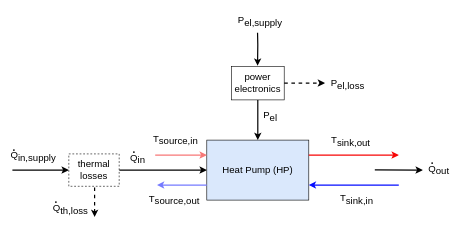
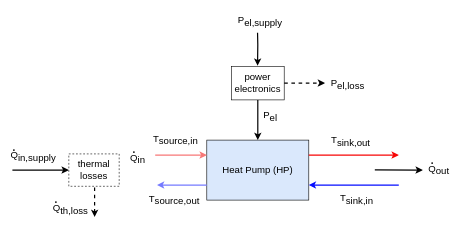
(160, 170) -> none
